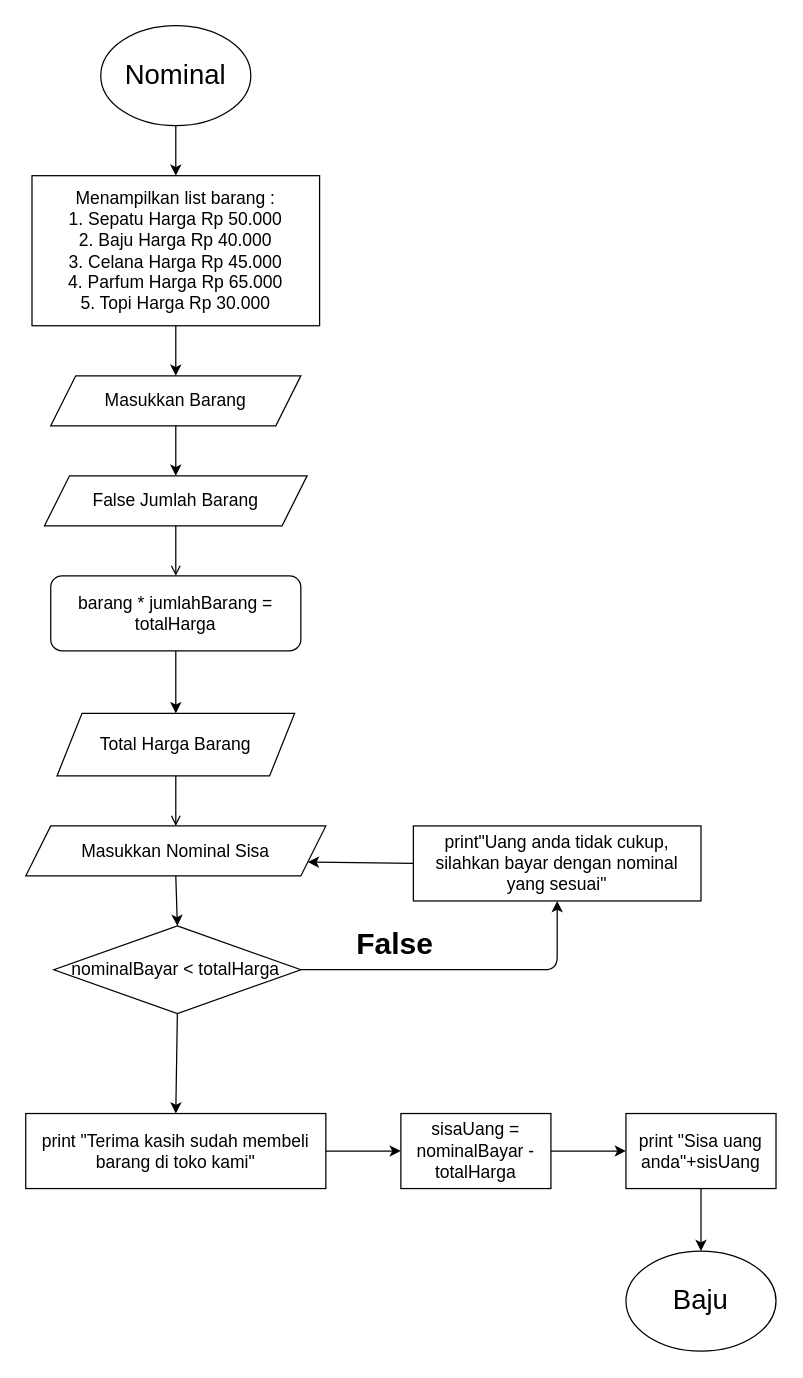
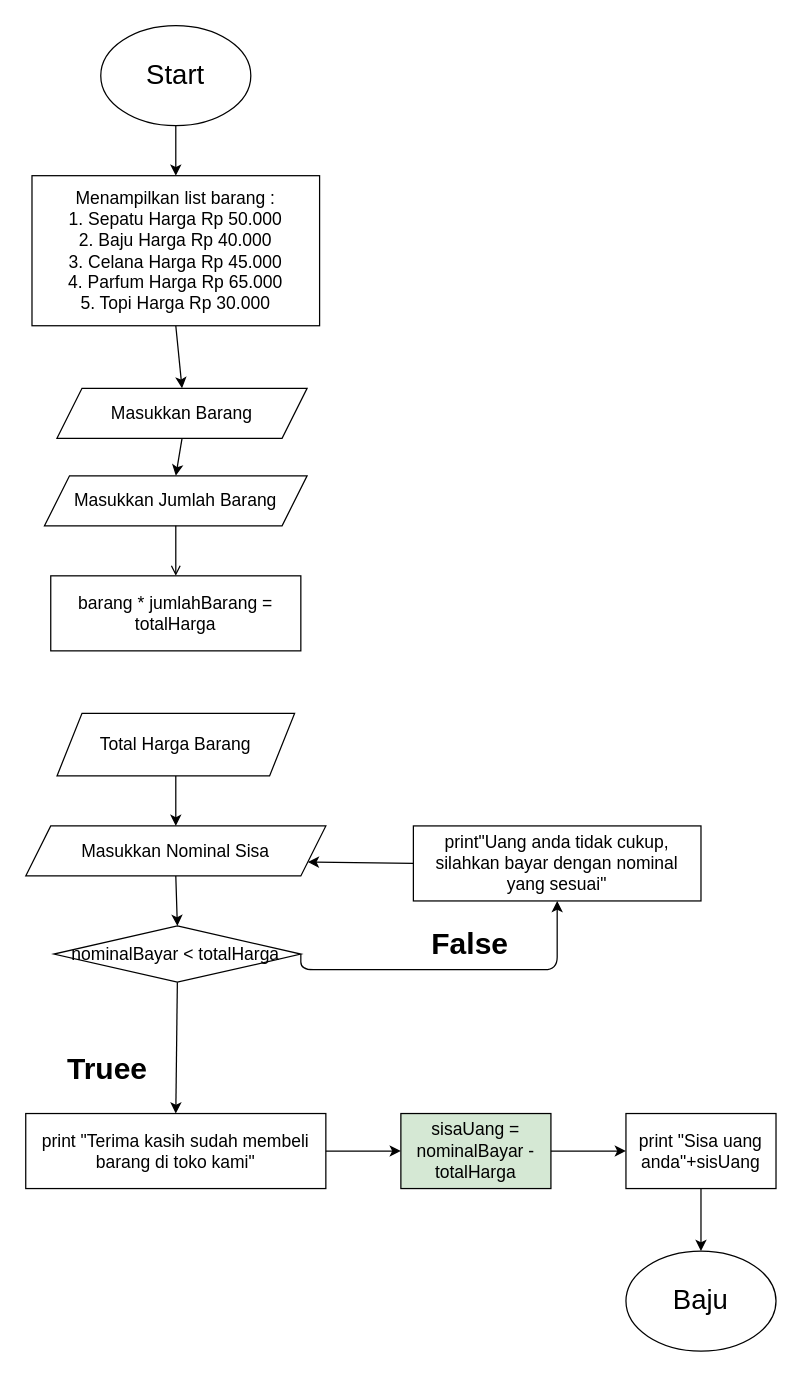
(176, 76) -> (176, 76)
(176, 401) -> (182, 413)
(176, 501) -> (176, 501)
(176, 613) -> (176, 613)
(176, 678) -> none
(176, 818) -> (176, 816)
(394, 944) -> (469, 944)
(177, 969) -> (177, 954)
none -> (107, 1069)
(476, 1151) -> (476, 1151)
